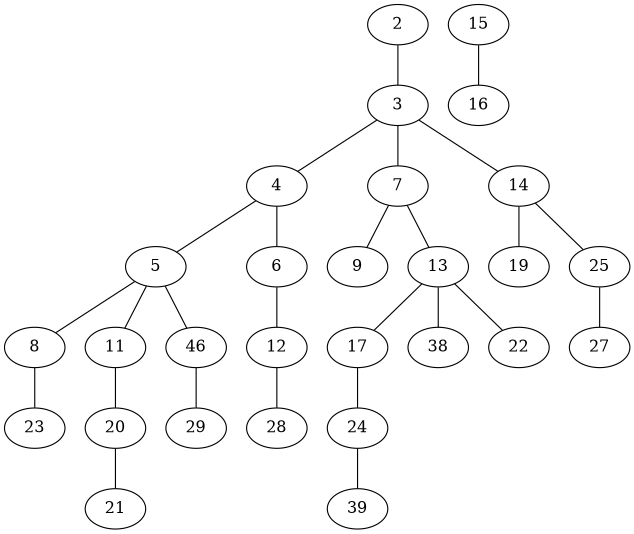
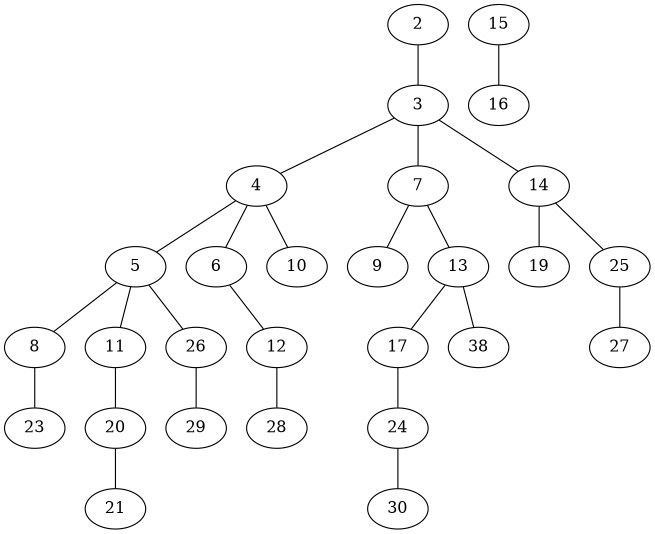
none -> (297, 267)
(196, 347) -> (196, 347)
(519, 347) -> none
(358, 509) -> (398, 509)
